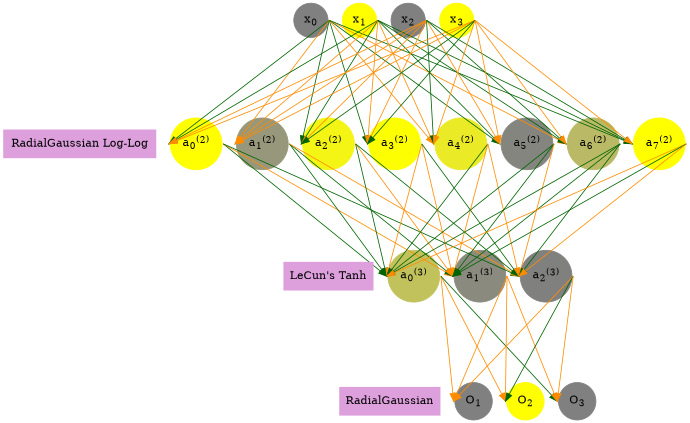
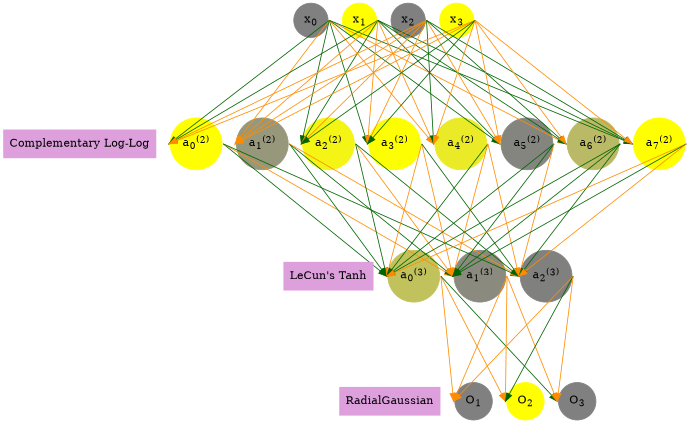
(80, 144) -> (80, 144)
